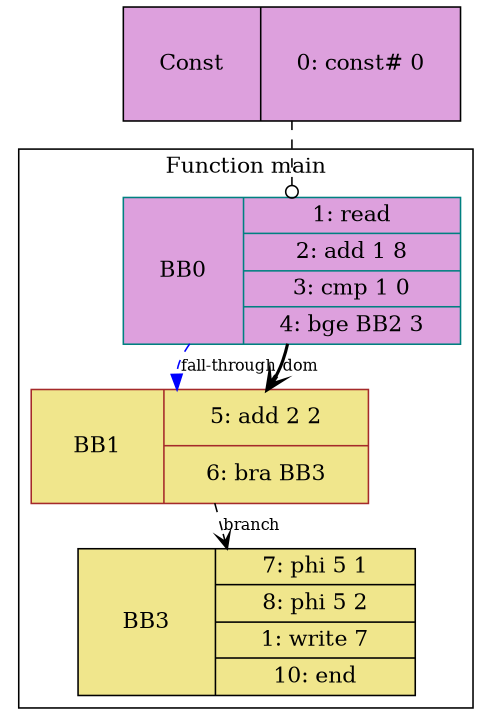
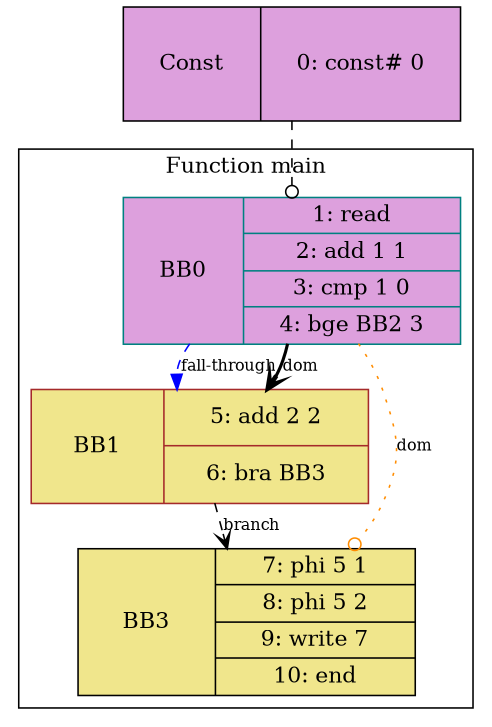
(352, 251) -> (352, 251)
none -> (396, 442)
(315, 639) -> (315, 639)
